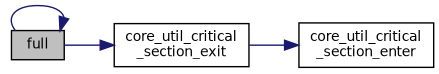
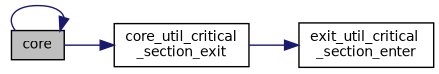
(38, 45) -> (38, 45)
(366, 45) -> (366, 45)
